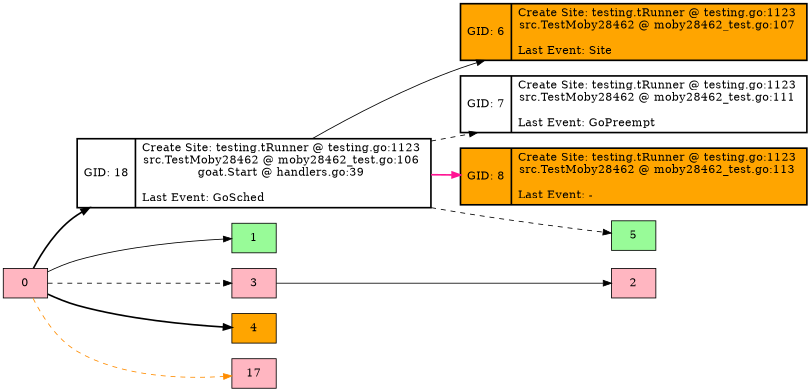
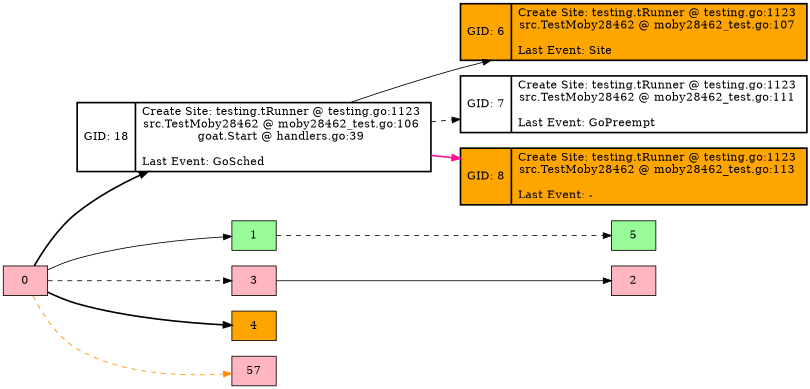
(517, 221) -> (440, 236)
(254, 373) -> (254, 371)
